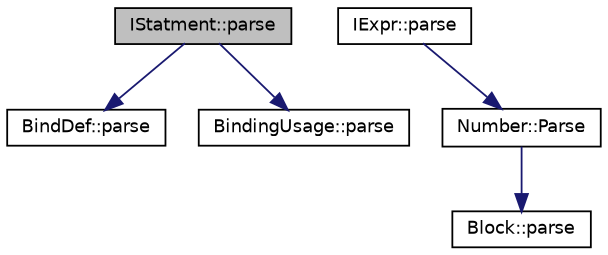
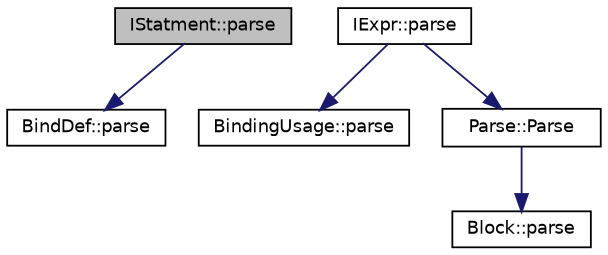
(247, 70) -> (361, 70)
(522, 128) -> (522, 128)
